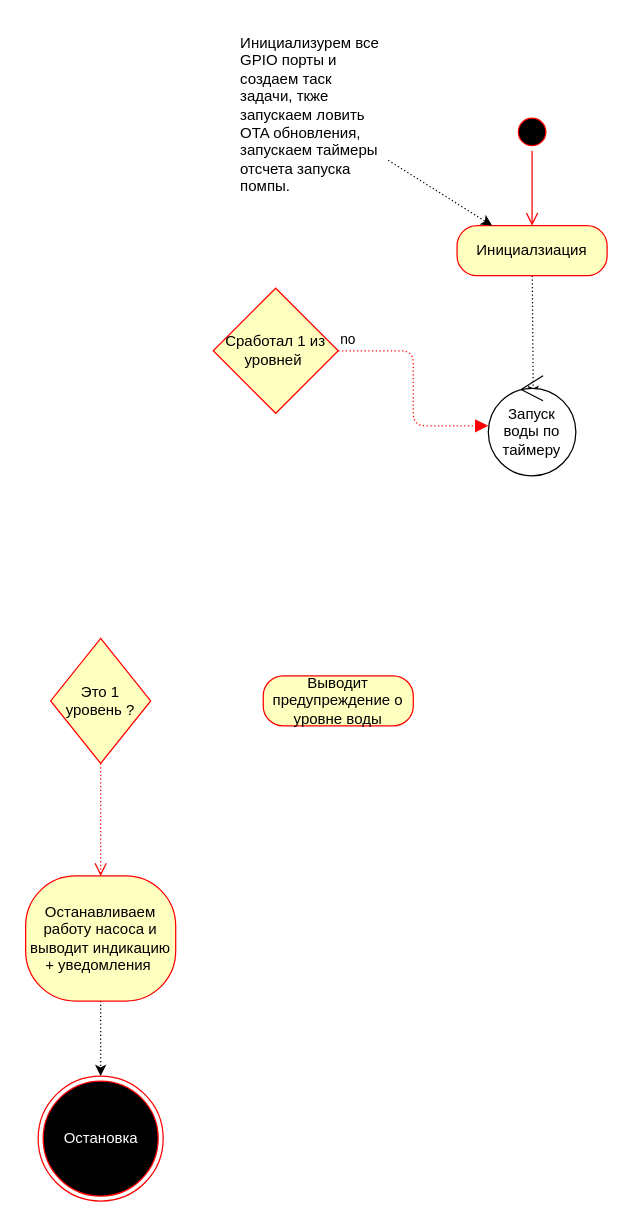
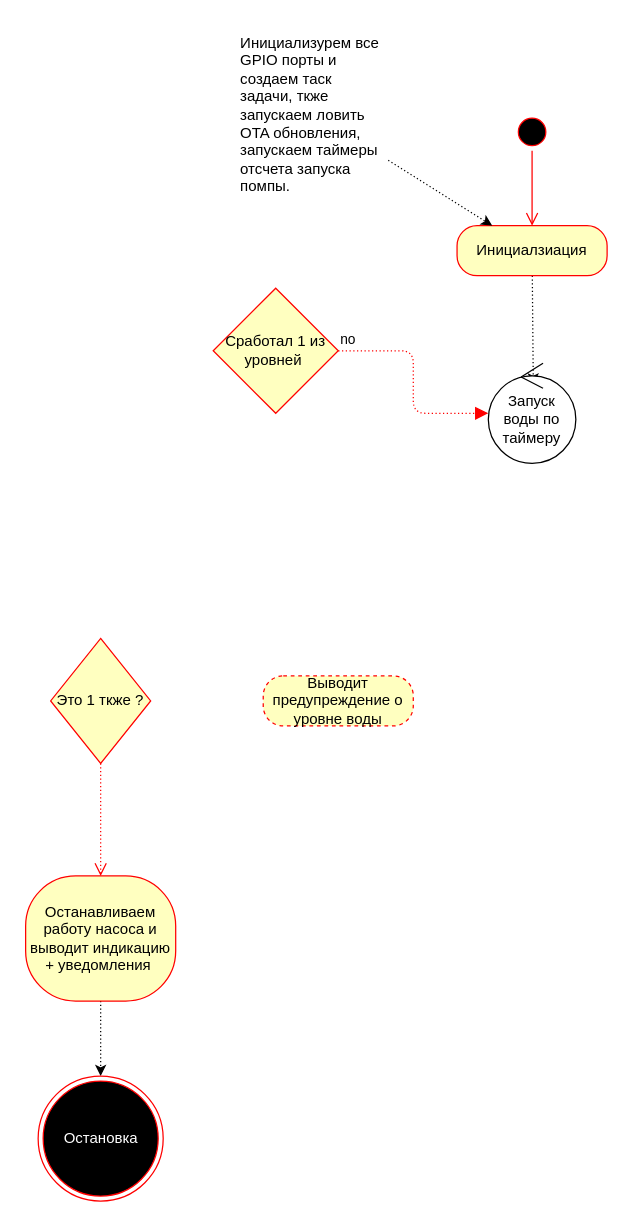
(532, 426) -> (532, 413)
(101, 701) -> (101, 701)
(338, 701) -> (338, 701)
